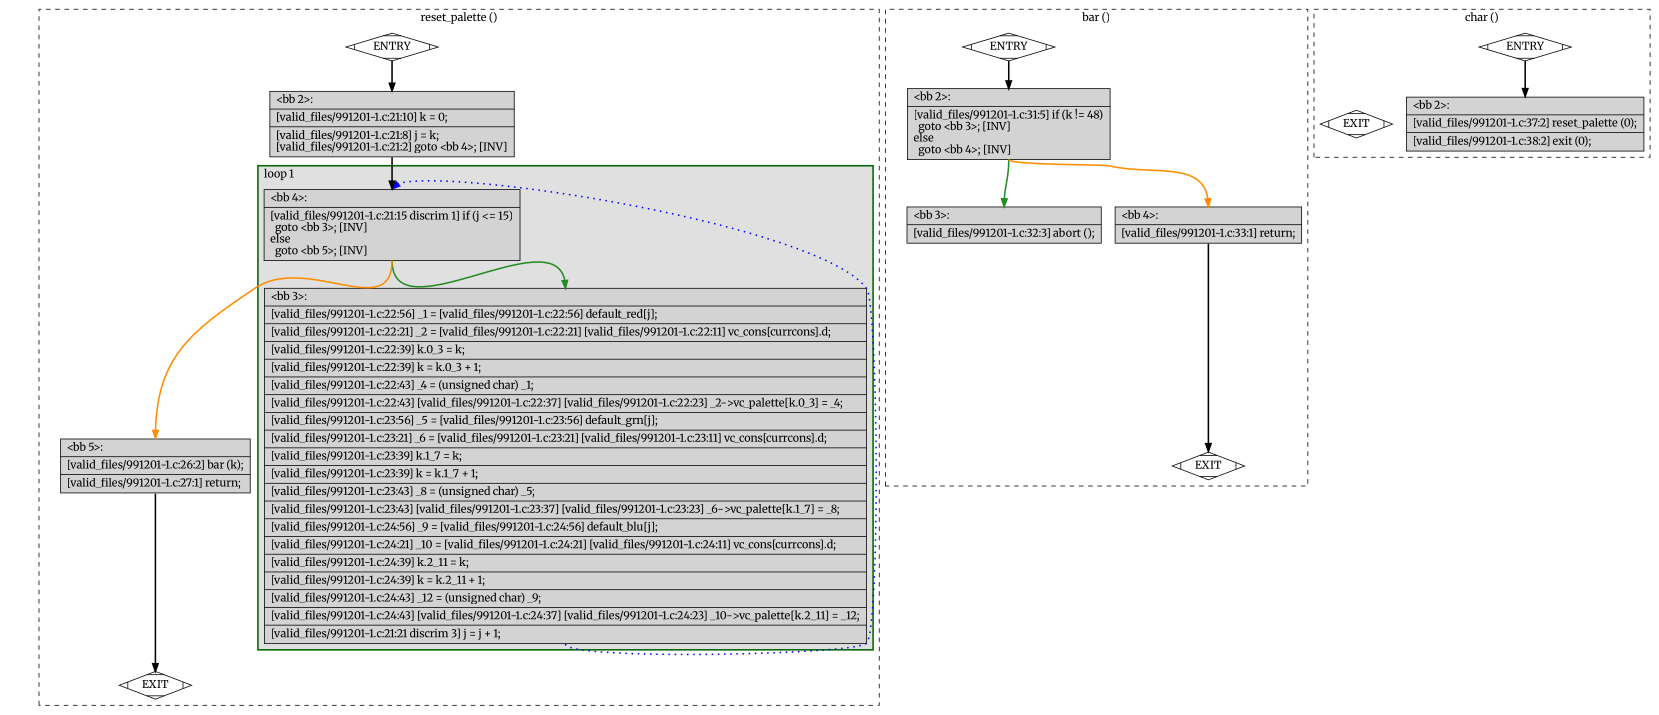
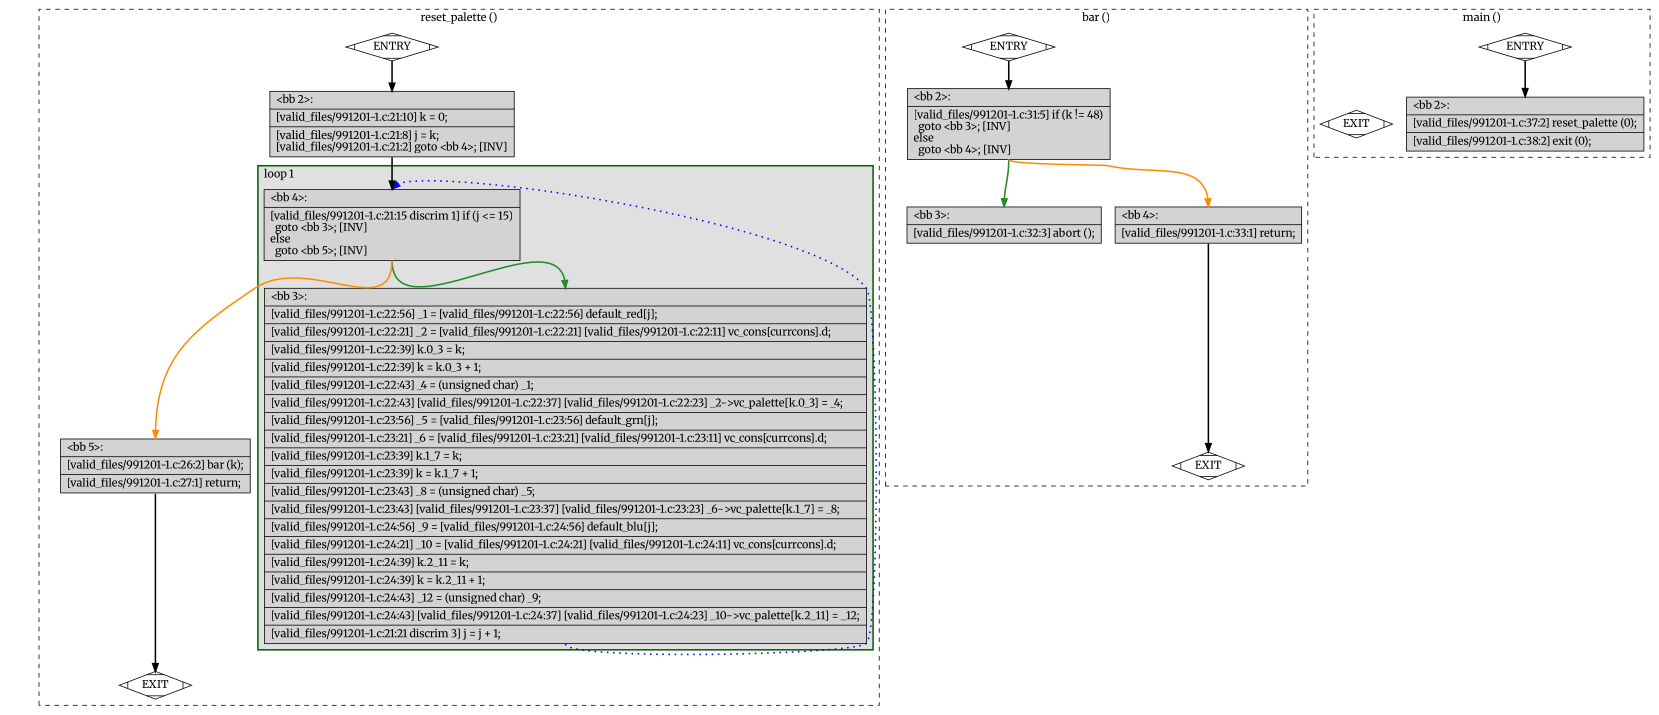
(1482, 18) -> (1482, 18)
